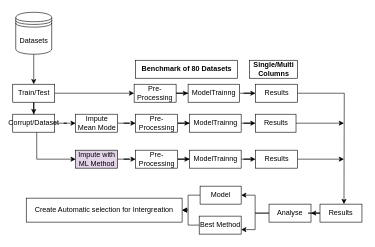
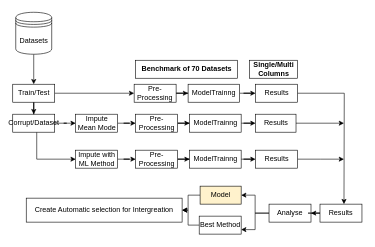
(187, 69) -> (187, 69)
(97, 159) -> (97, 159)
(221, 195) -> (221, 195)
